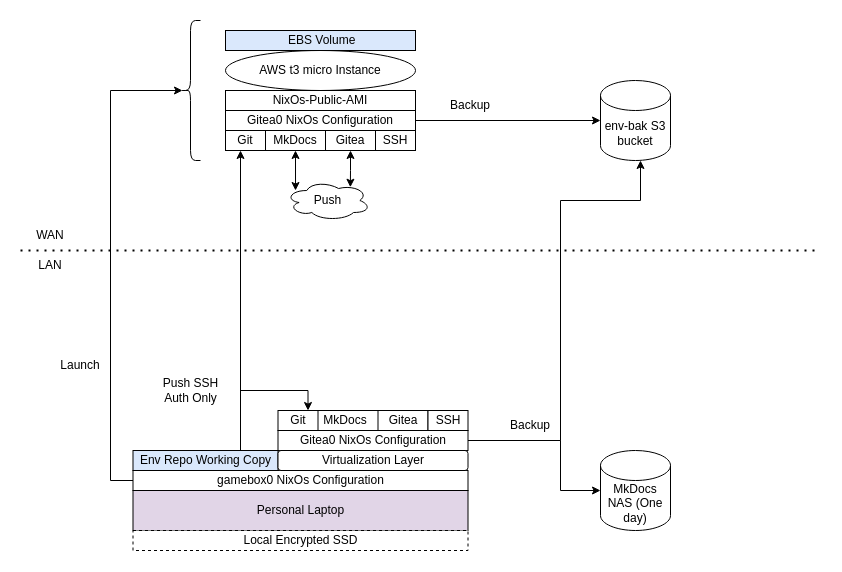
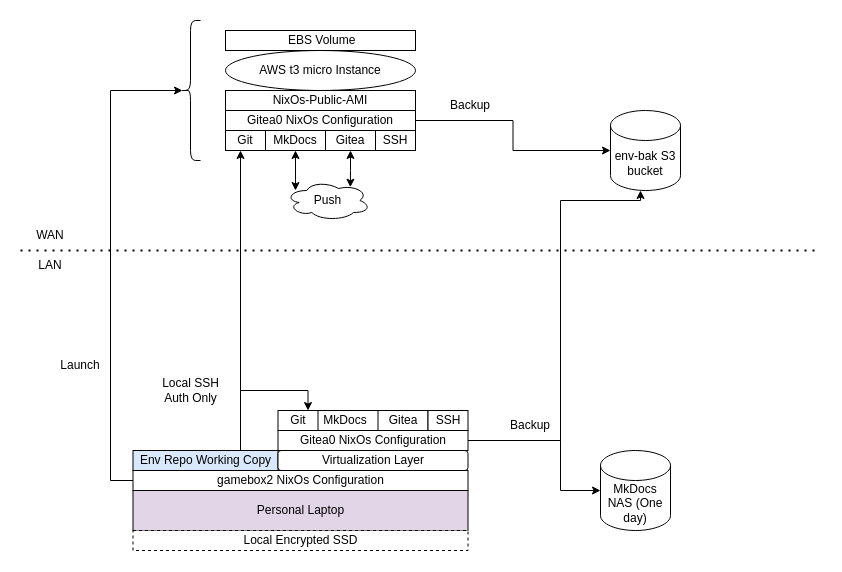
(321, 41) -> (321, 41)
(636, 121) -> (646, 151)
(191, 391) -> (191, 391)
(301, 481) -> (301, 481)
